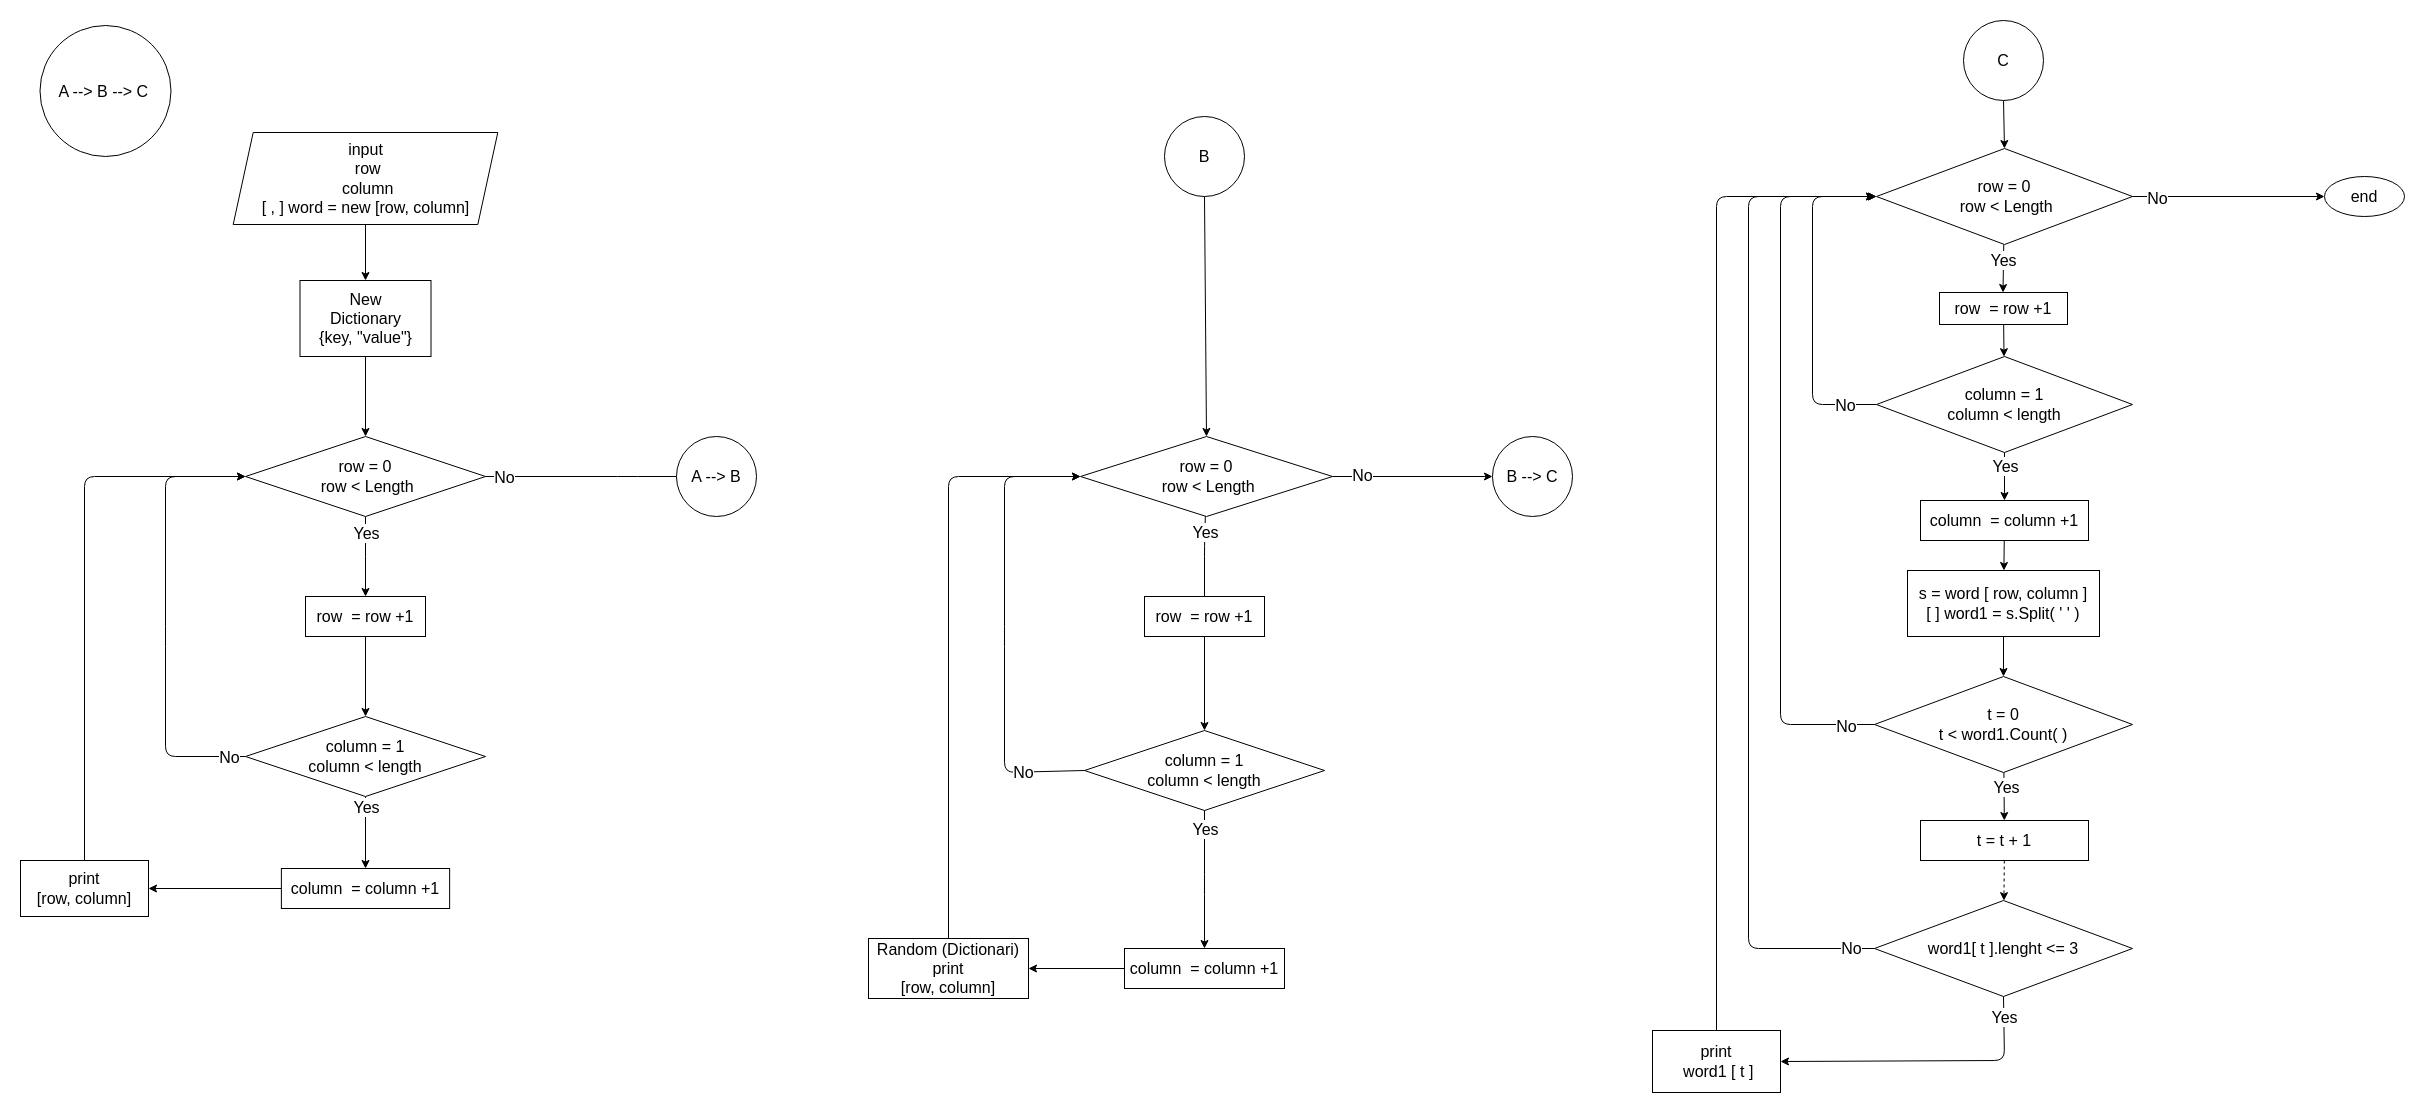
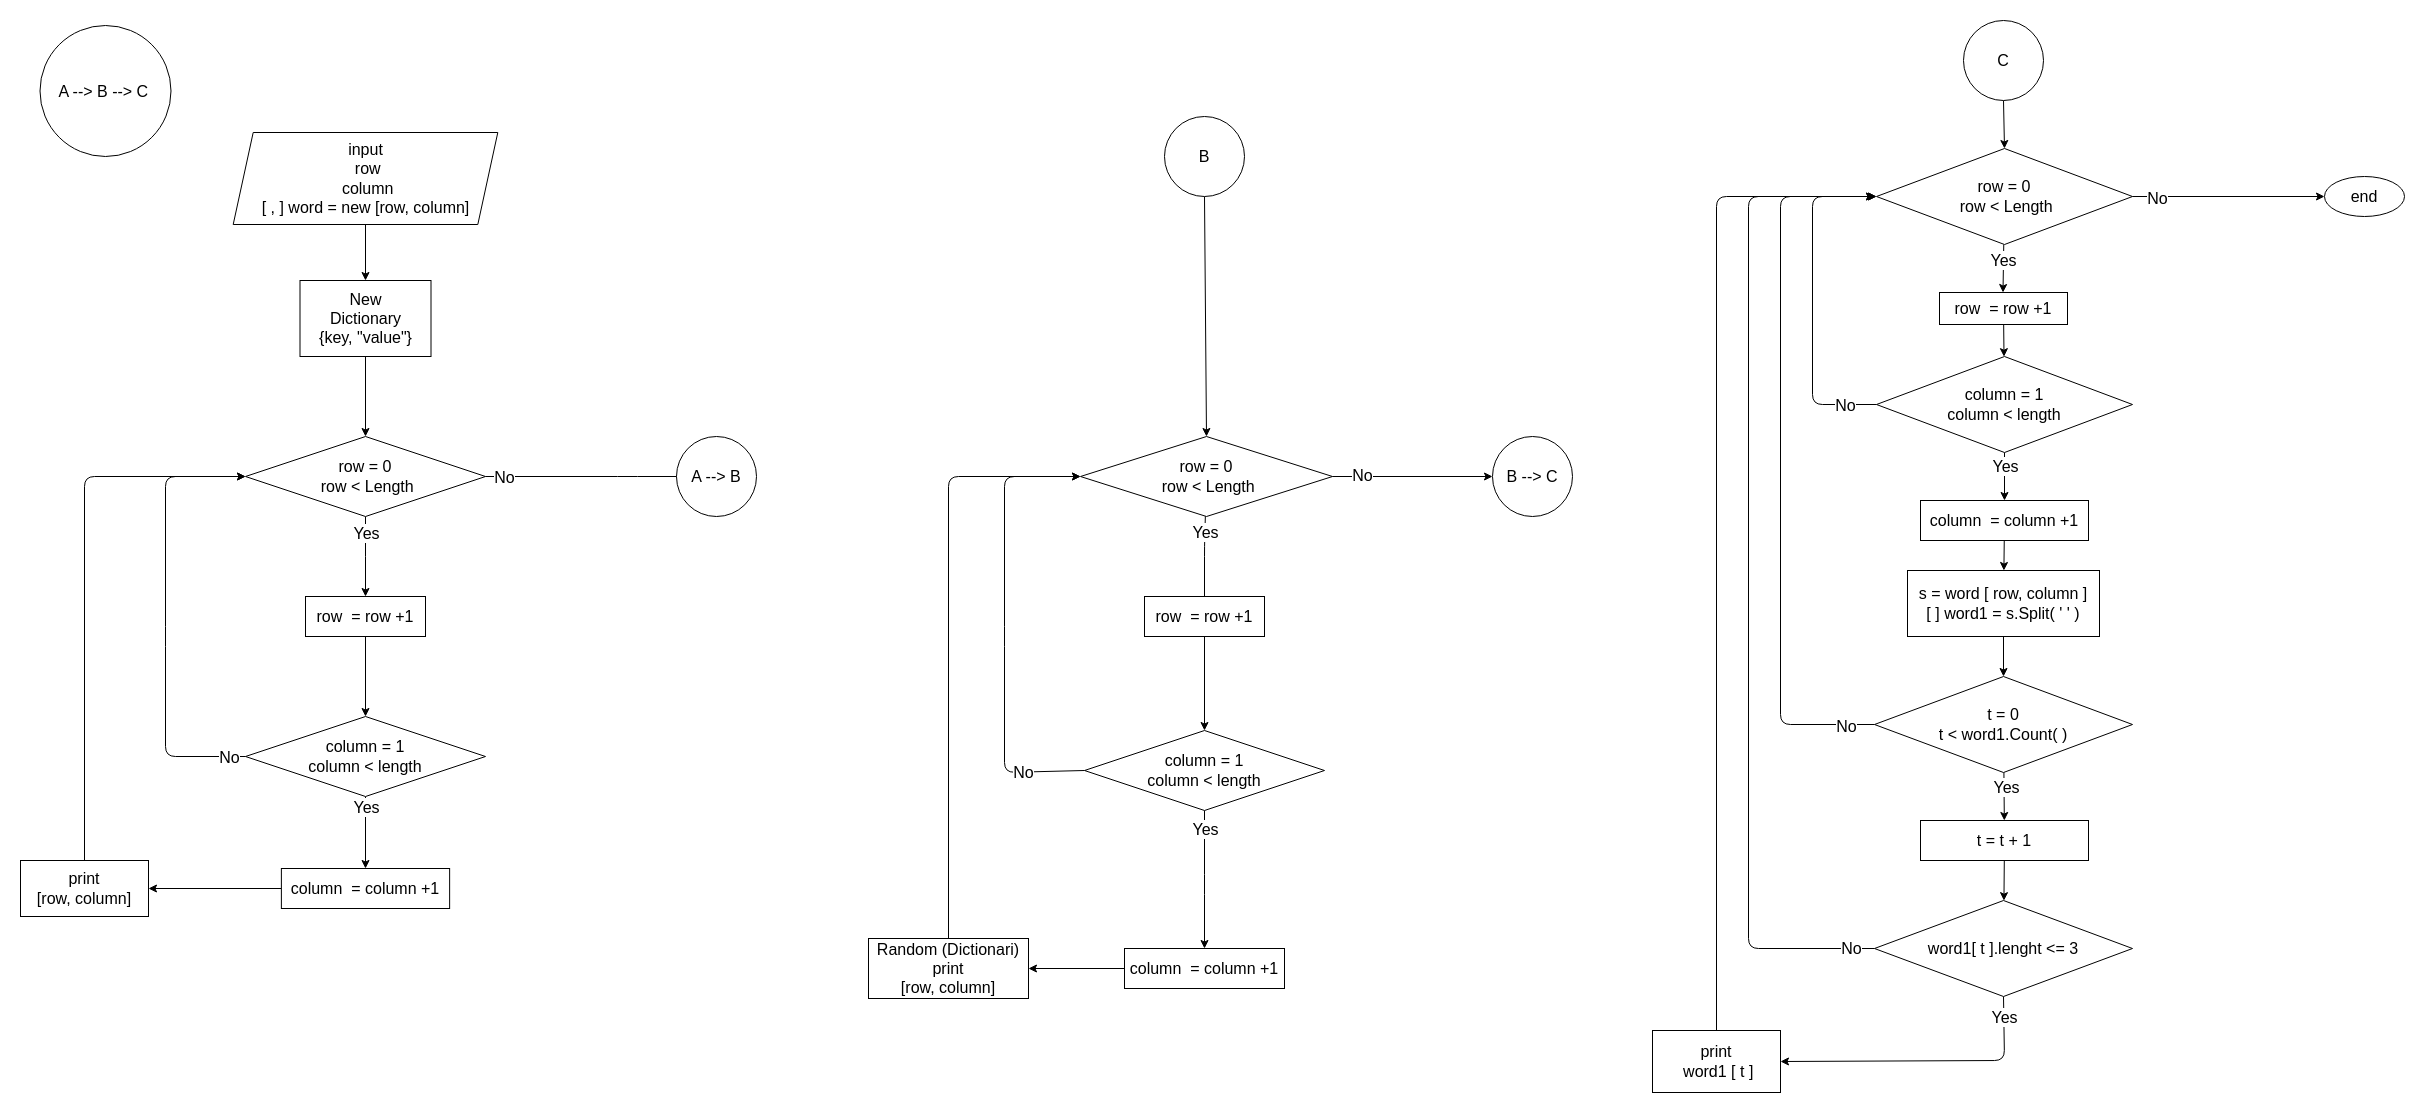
(2004, 876) -> (2004, 876)
